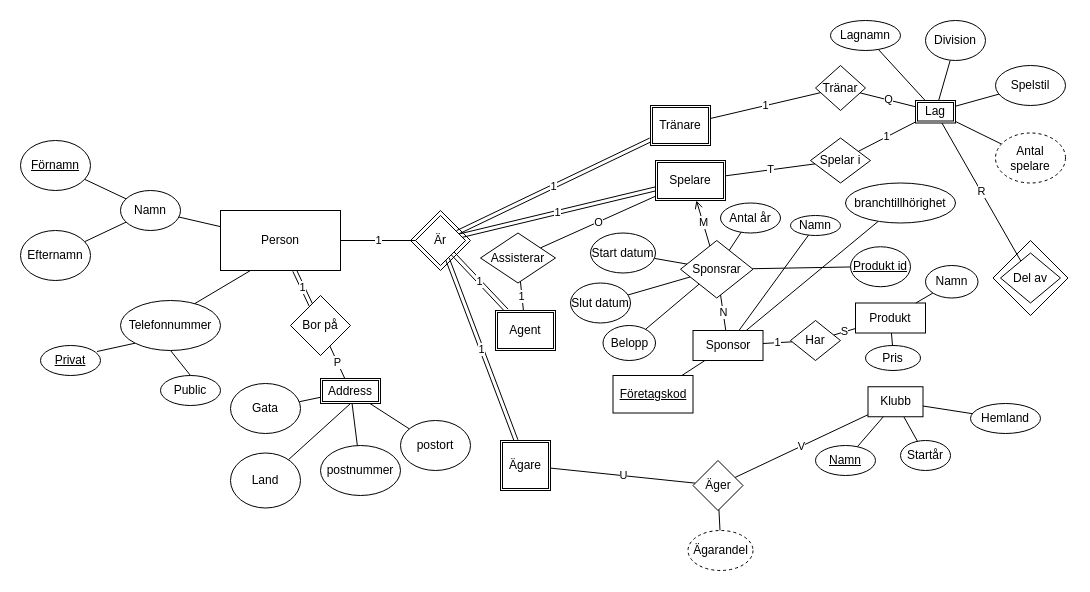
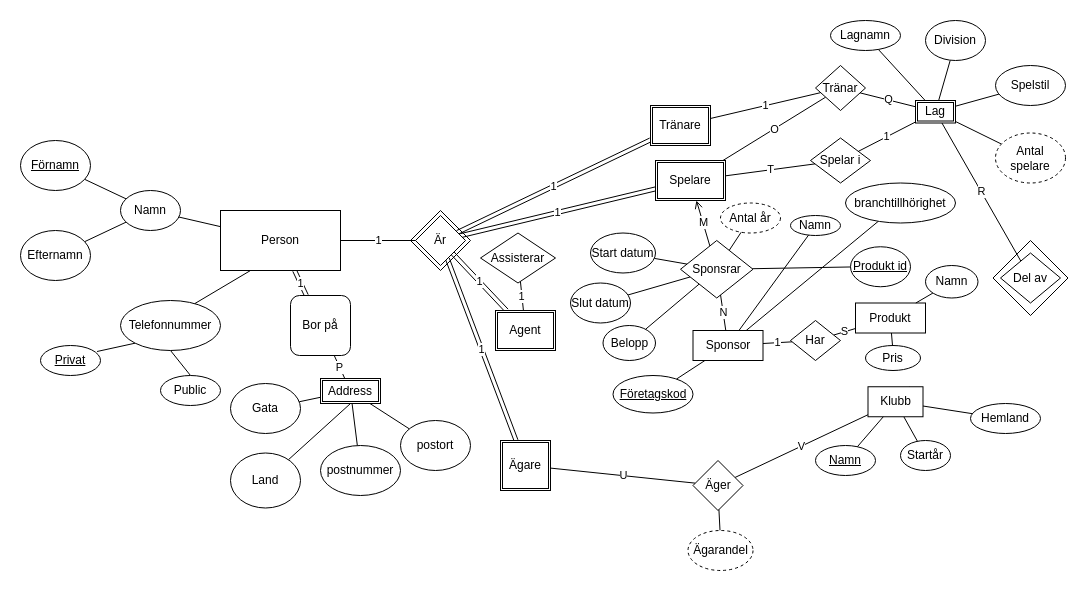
(751, 218) -> (751, 218)
(598, 222) -> (774, 129)
(321, 326) -> (321, 326)
(653, 394) -> (653, 394)
